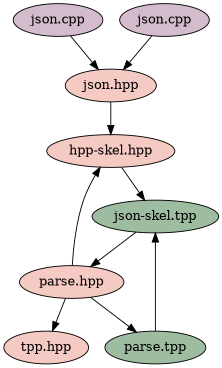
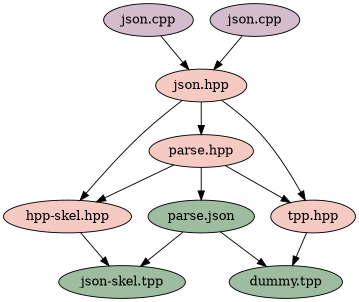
none -> (267, 141)
(117, 247) -> (201, 114)
none -> (286, 282)
(155, 348) -> (201, 217)
